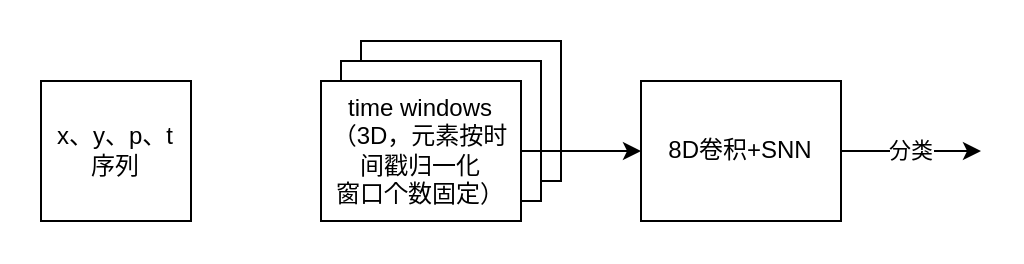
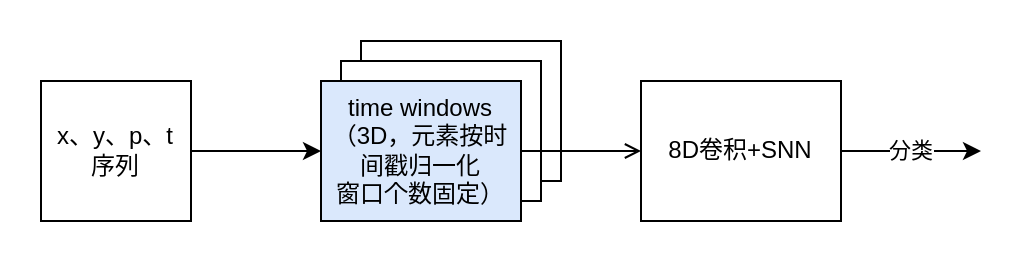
none -> (249, 151)
(421, 151) -> (421, 151)
(626, 151) -> (628, 151)
